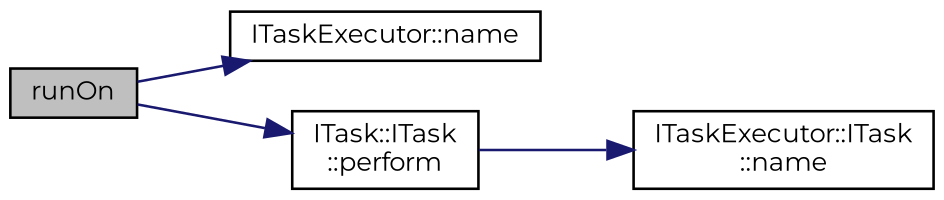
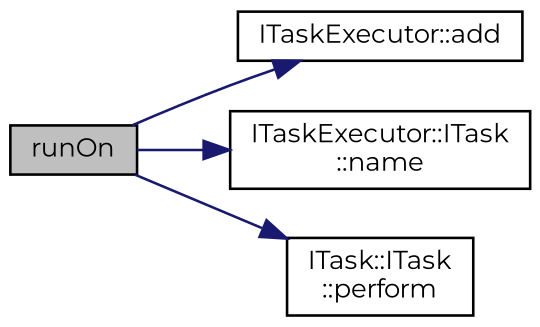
(385, 36) -> (380, 36)
(543, 150) -> (170, 150)
